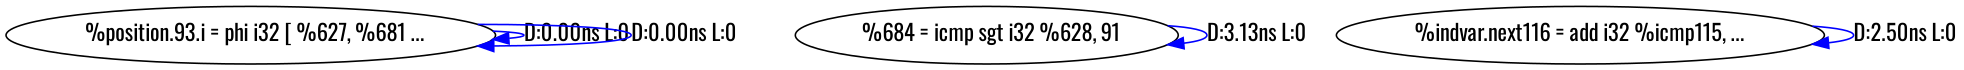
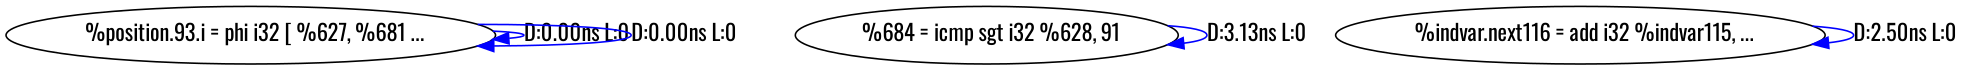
(1580, 35) -> (1580, 35)
